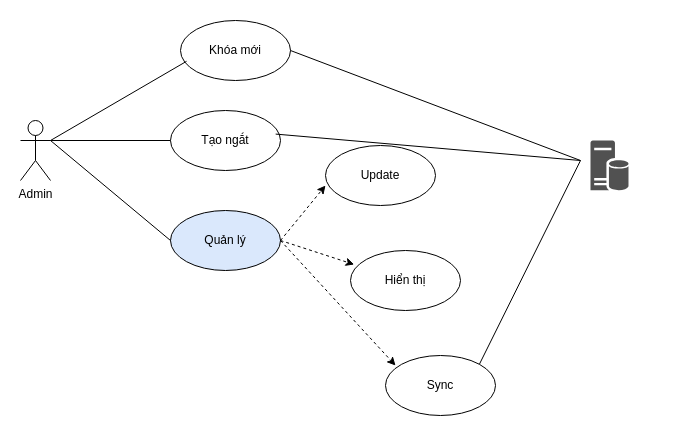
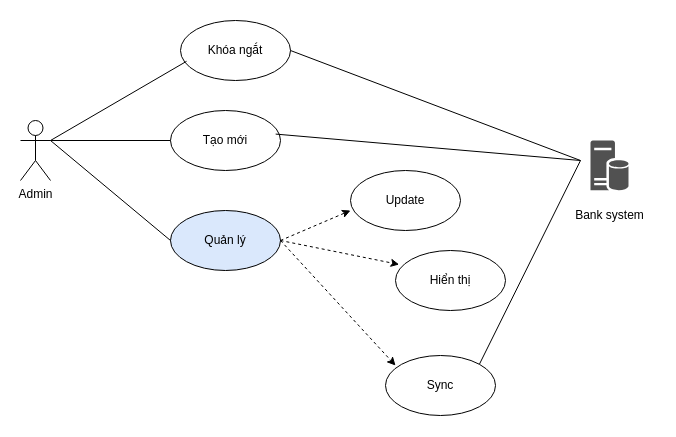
(236, 51) -> (236, 51)
(226, 141) -> (226, 141)
(381, 176) -> (406, 201)
none -> (610, 216)
(406, 281) -> (451, 281)
